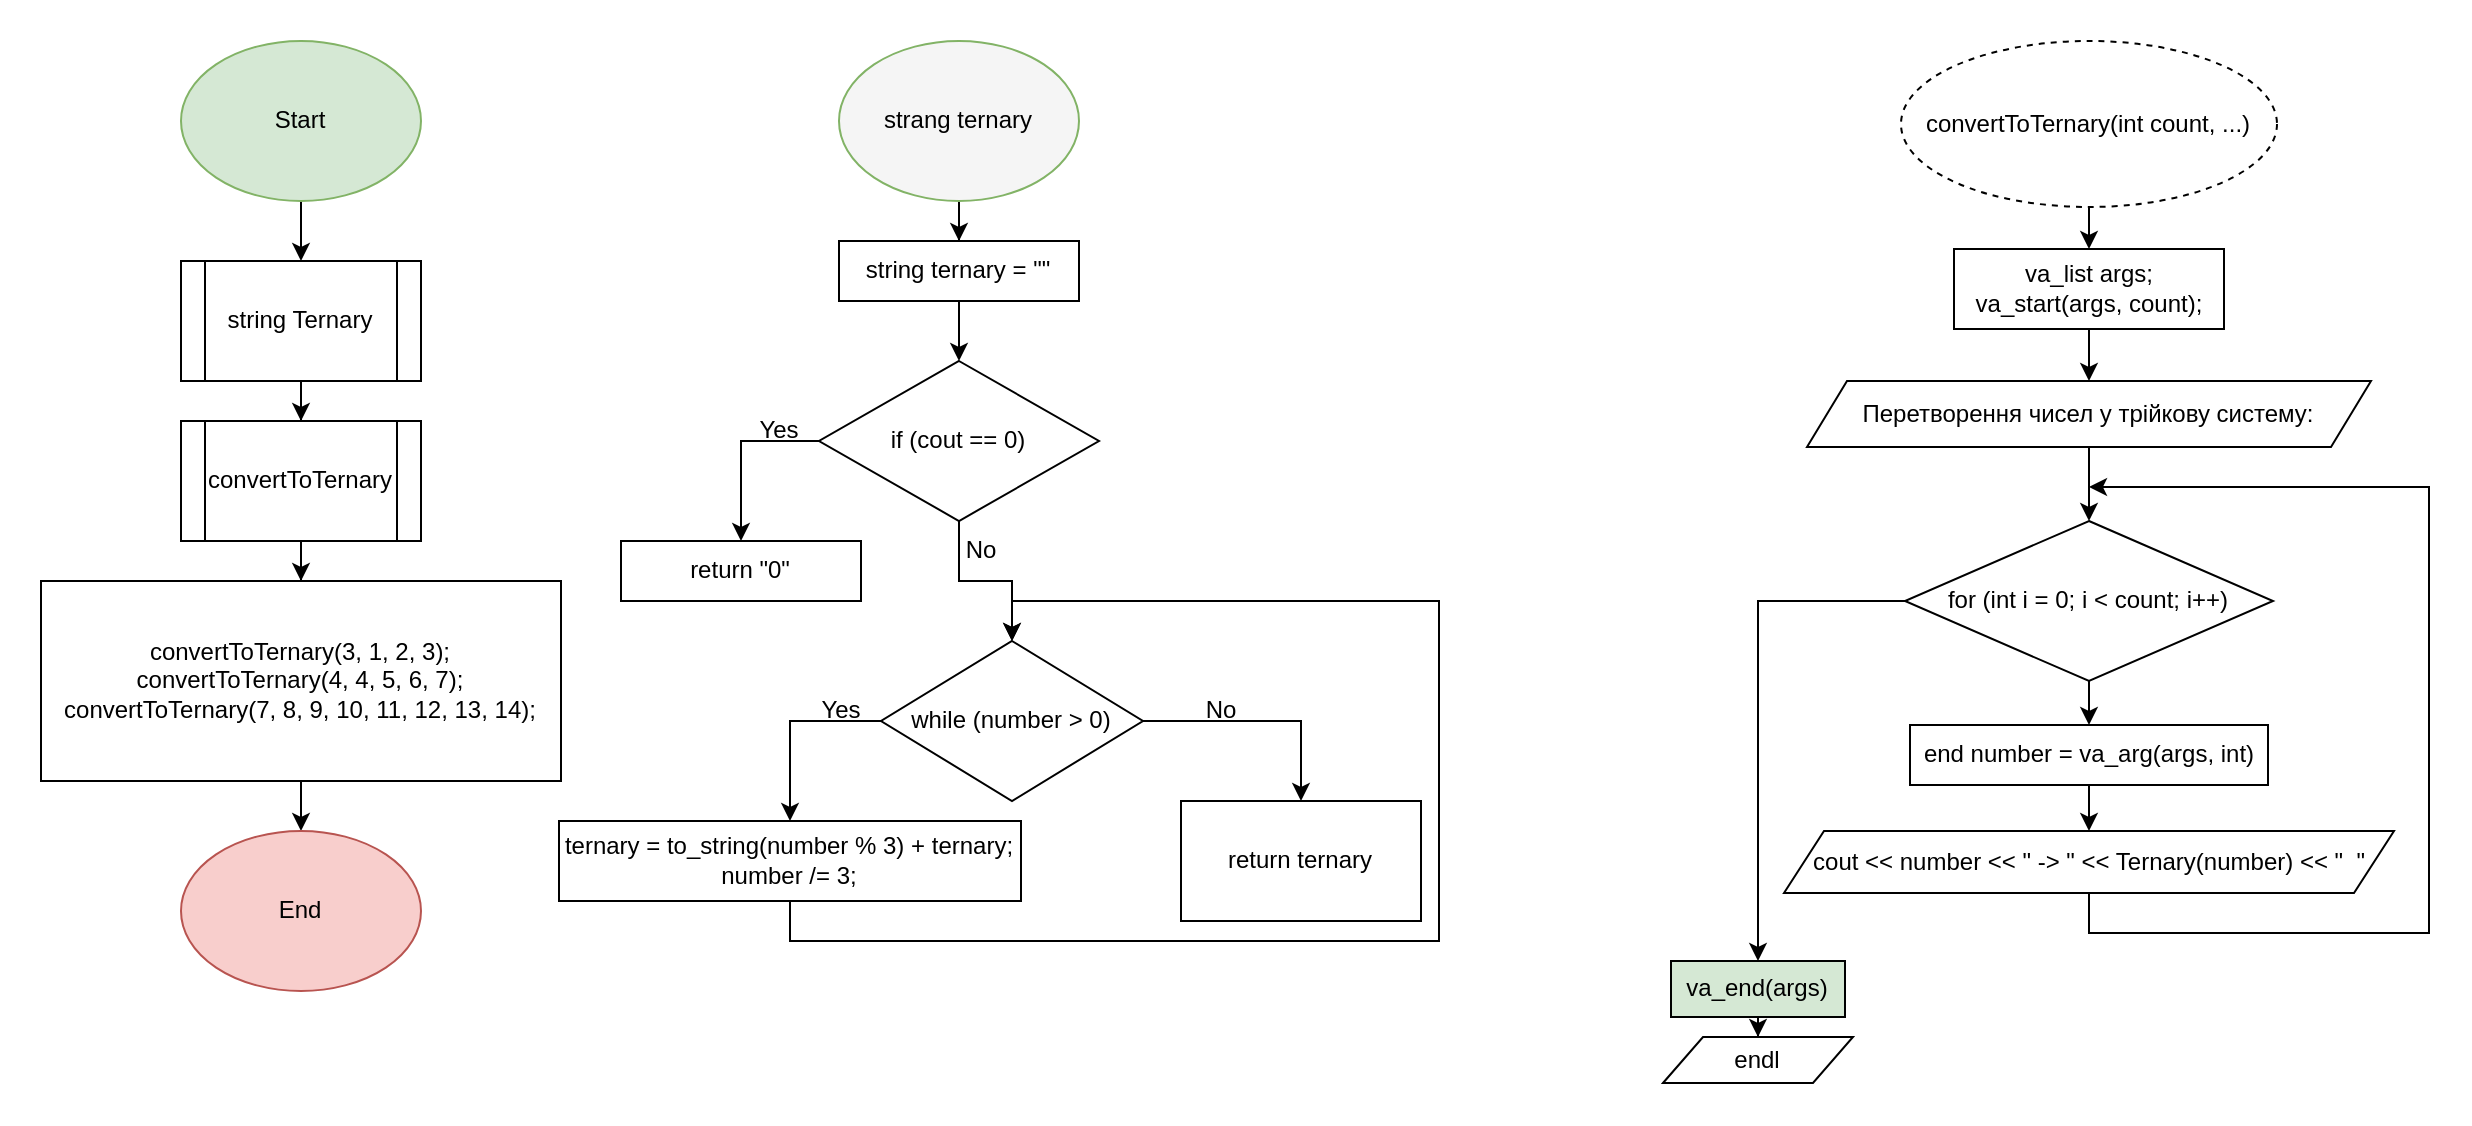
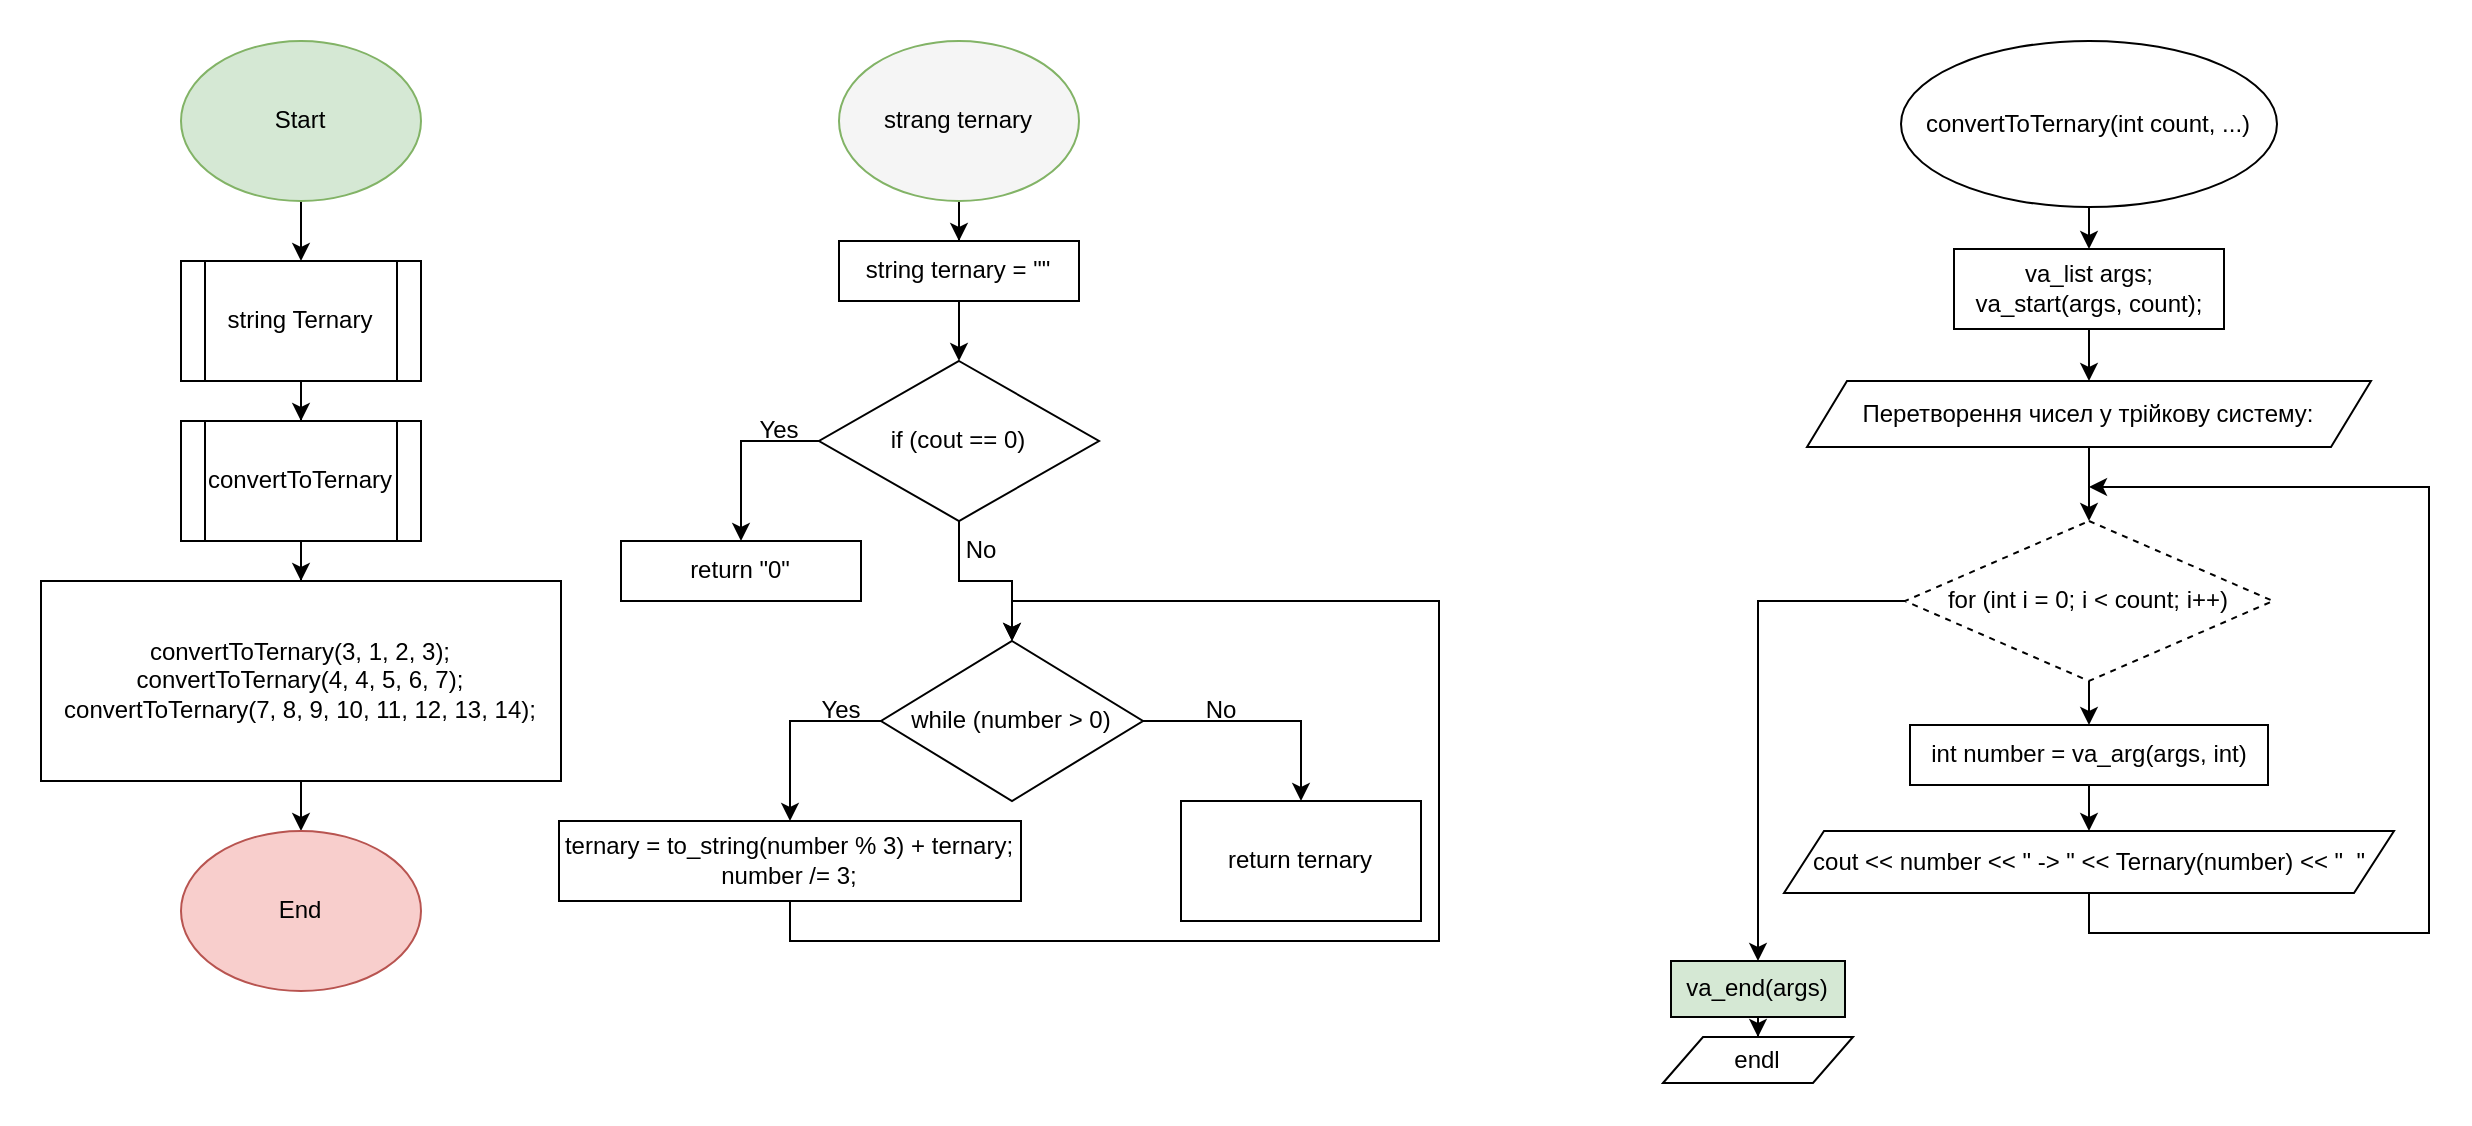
(2089, 124) -> (2089, 124)
(2089, 601) -> (2089, 601)
(2090, 755) -> (2090, 755)
